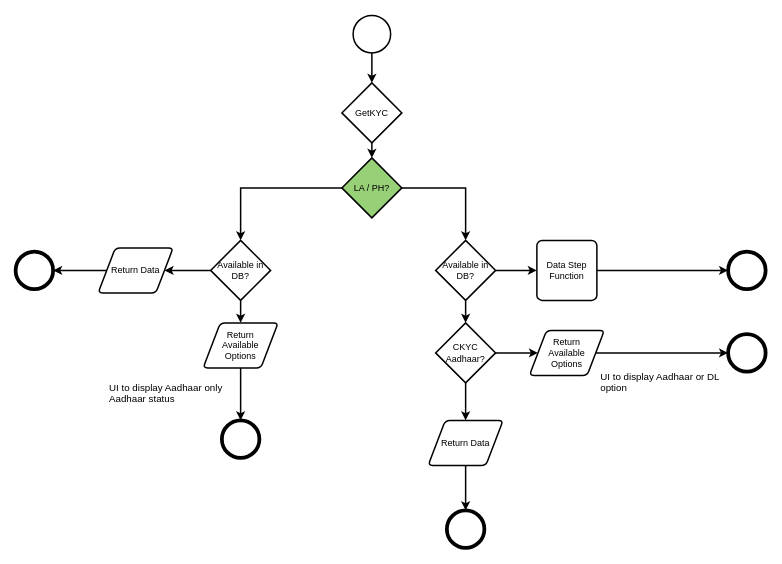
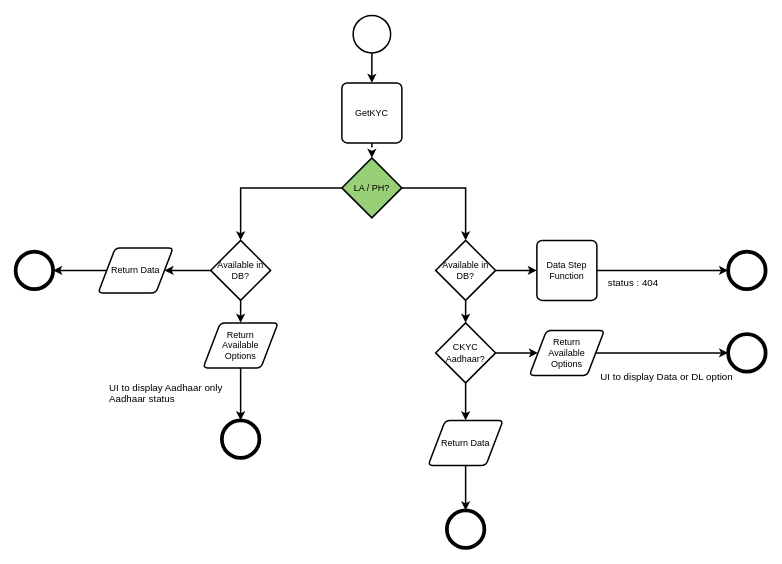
(372, 113) -> (372, 113)
(372, 147) -> (372, 147)
none -> (651, 297)
(669, 376) -> (669, 376)
